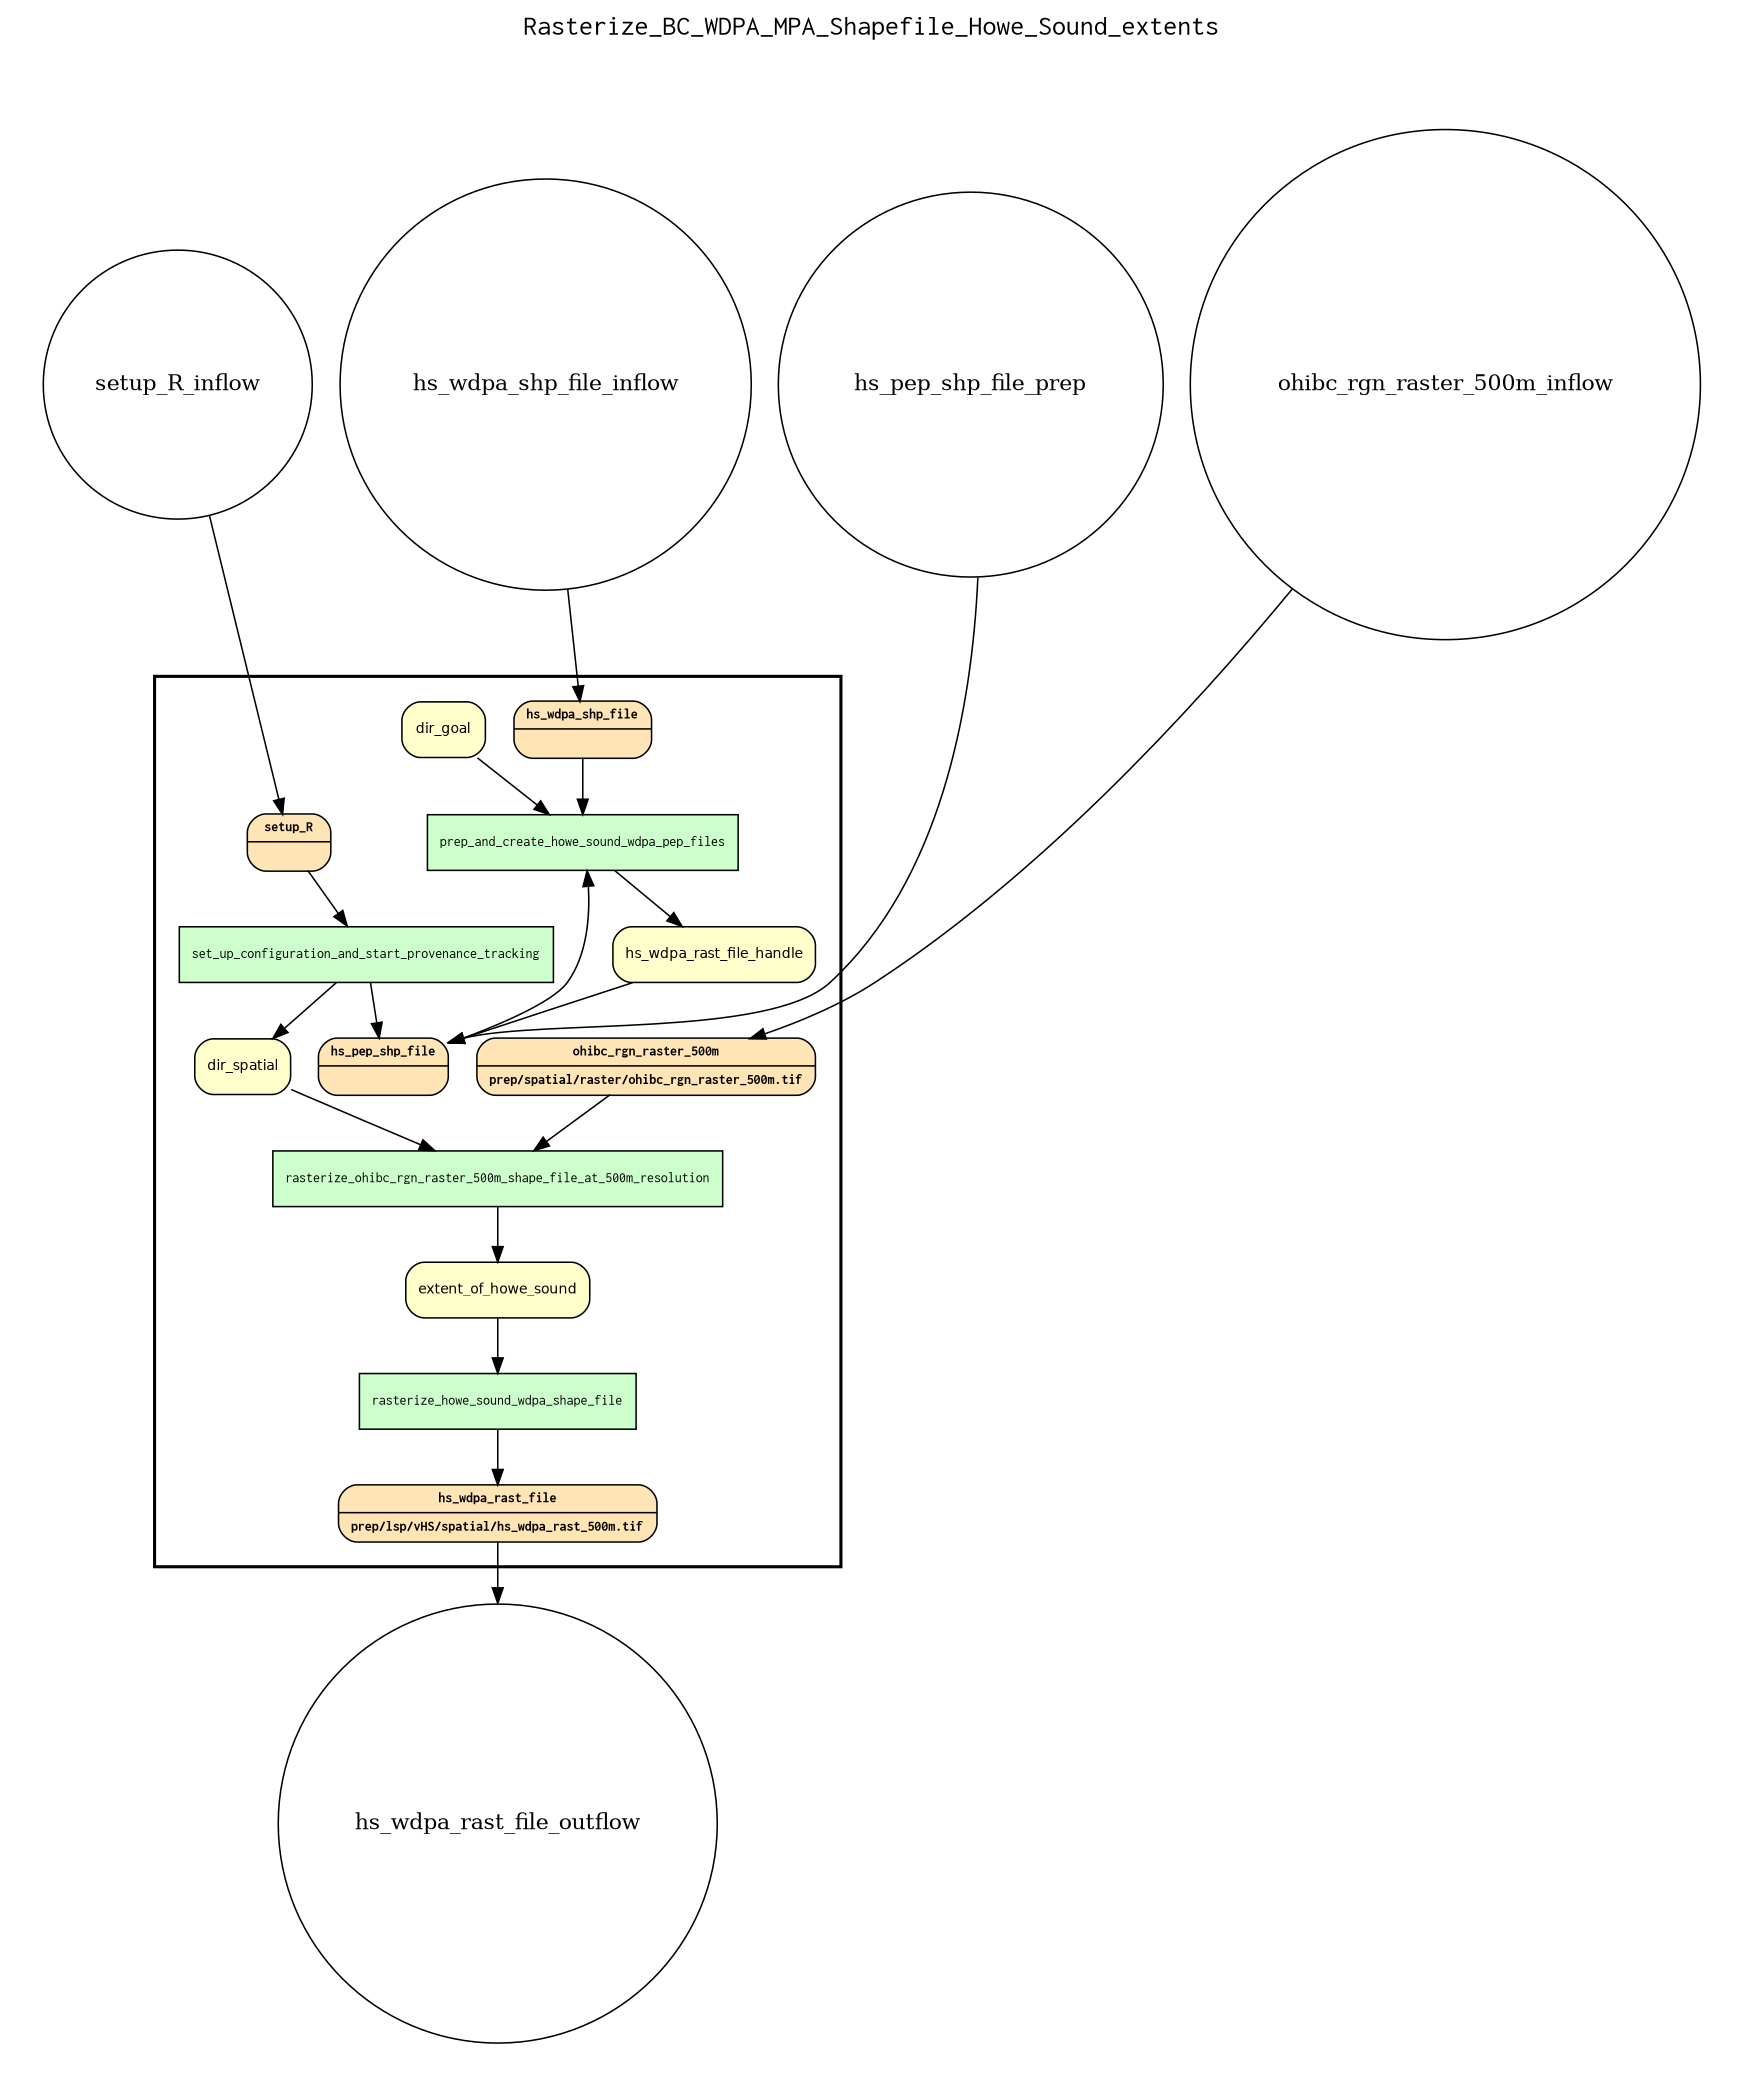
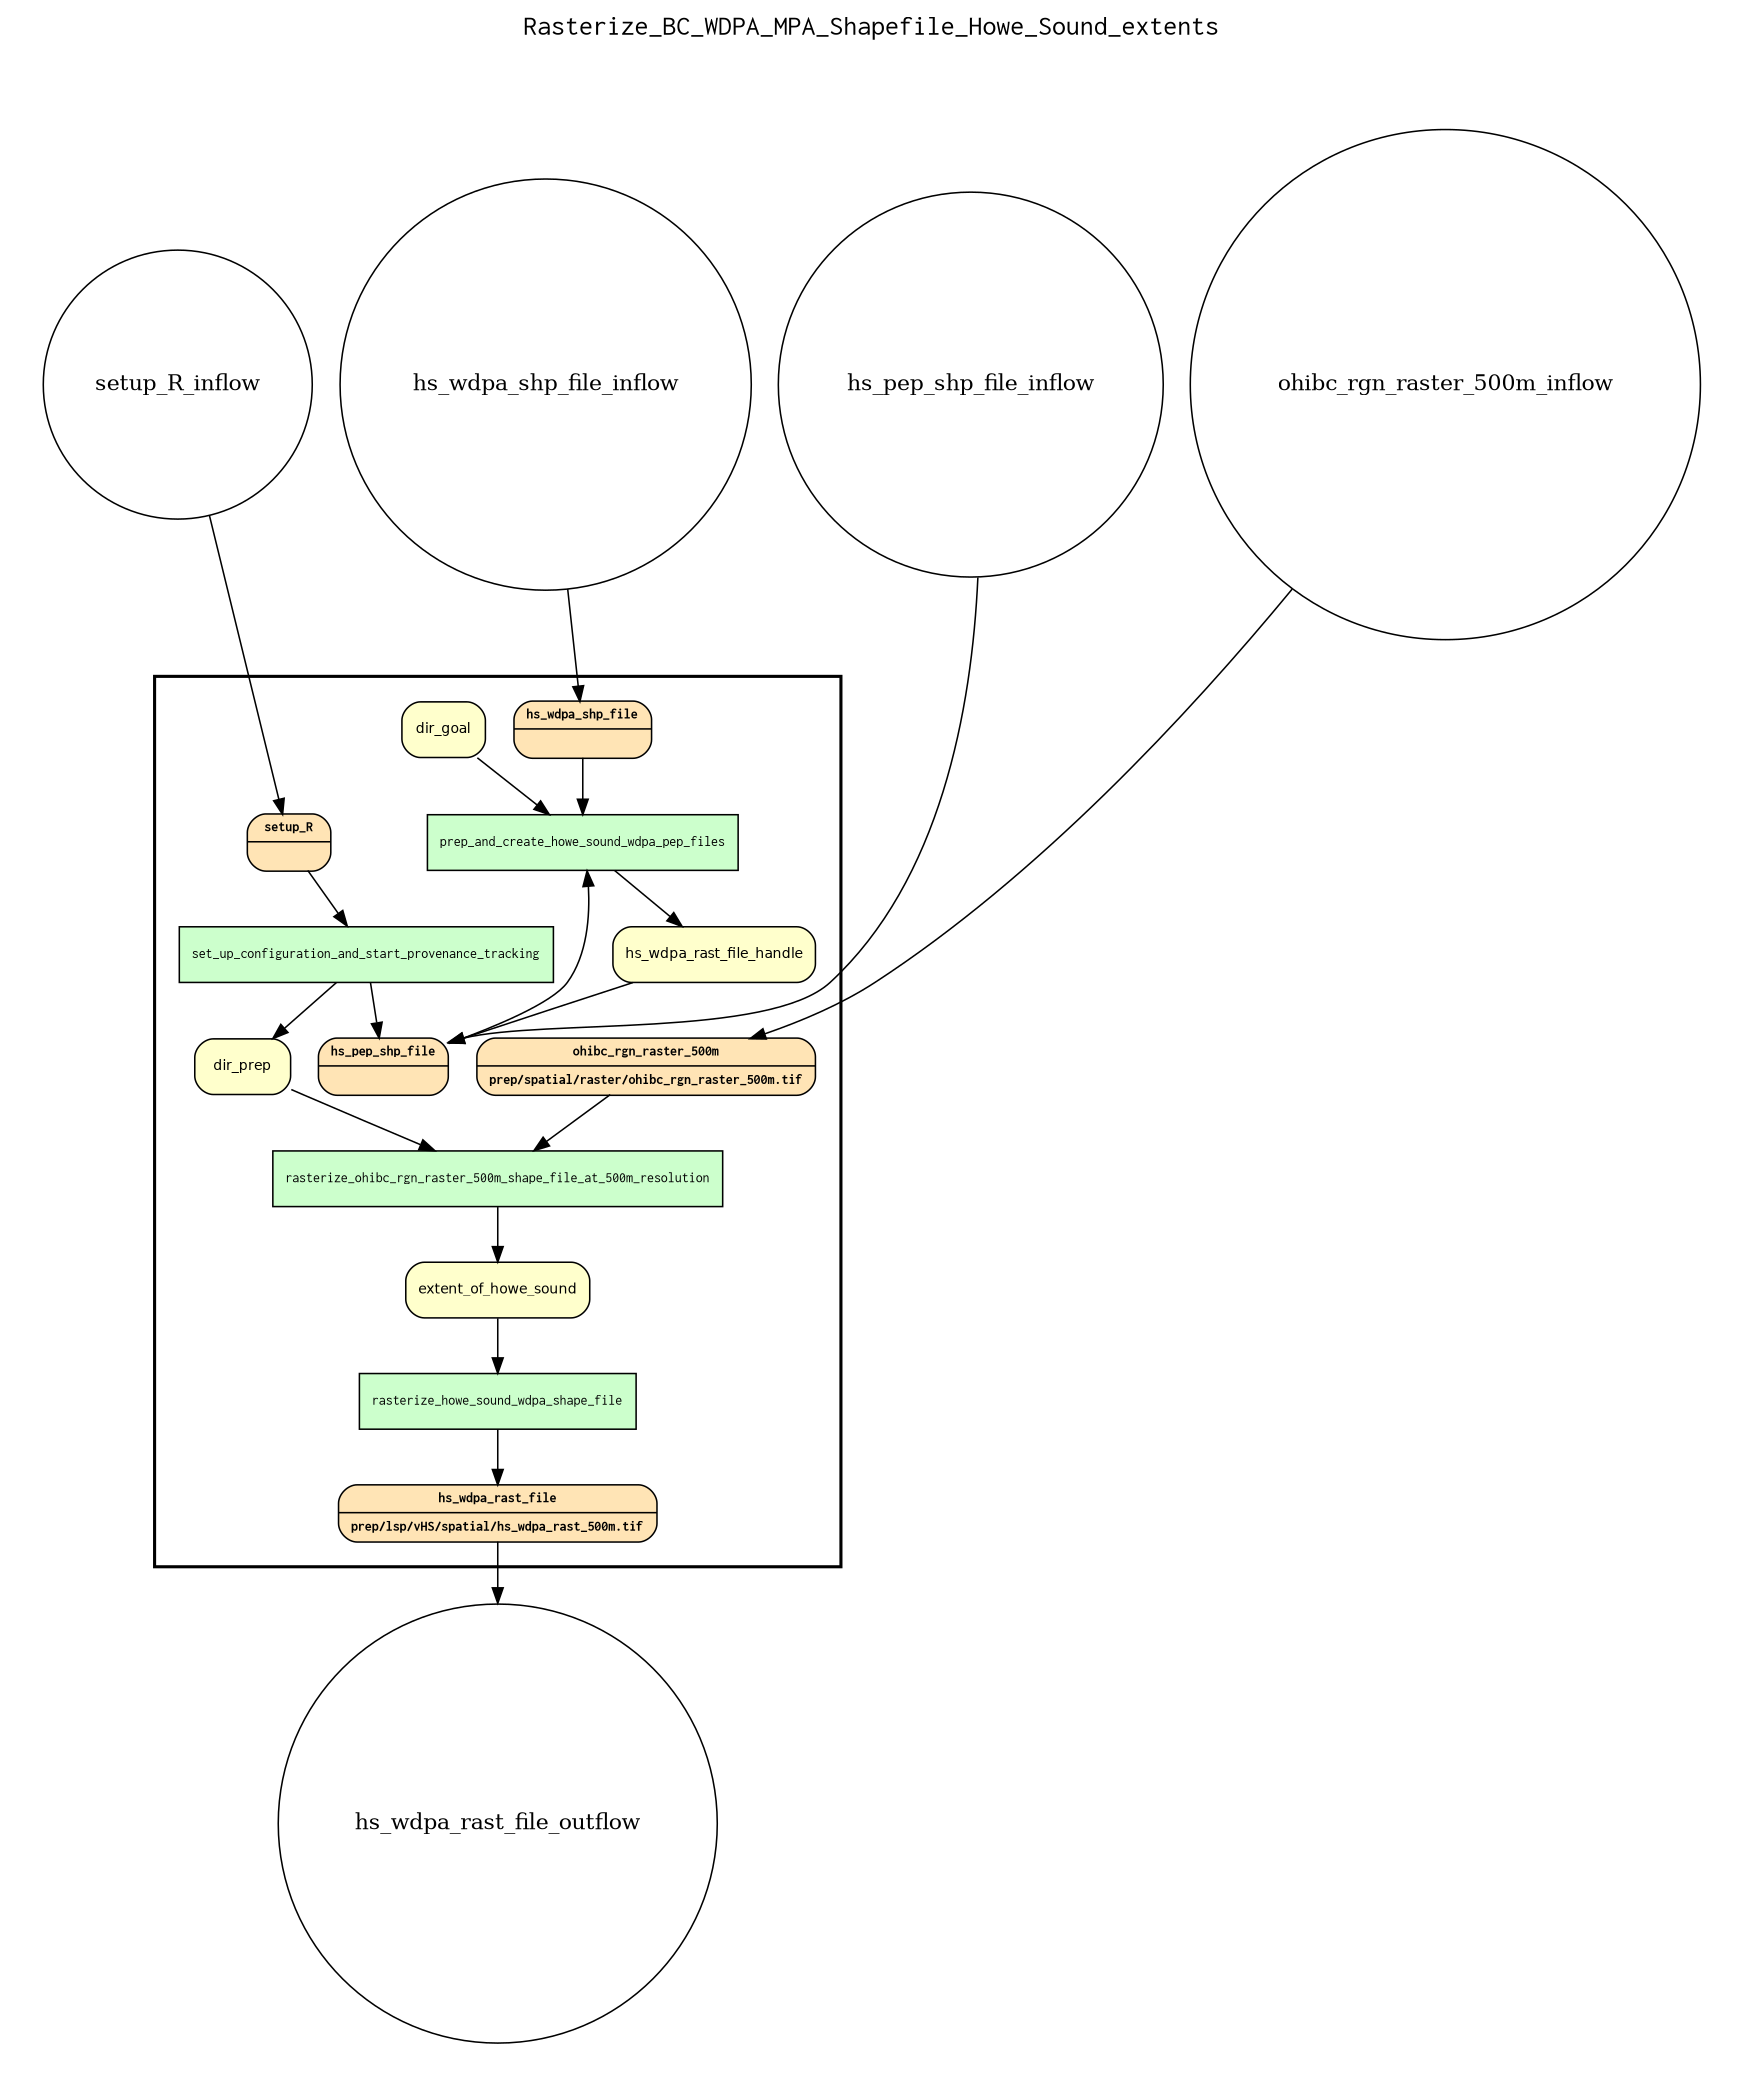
(971, 385) -> (971, 385)
(243, 1067) -> (243, 1067)
